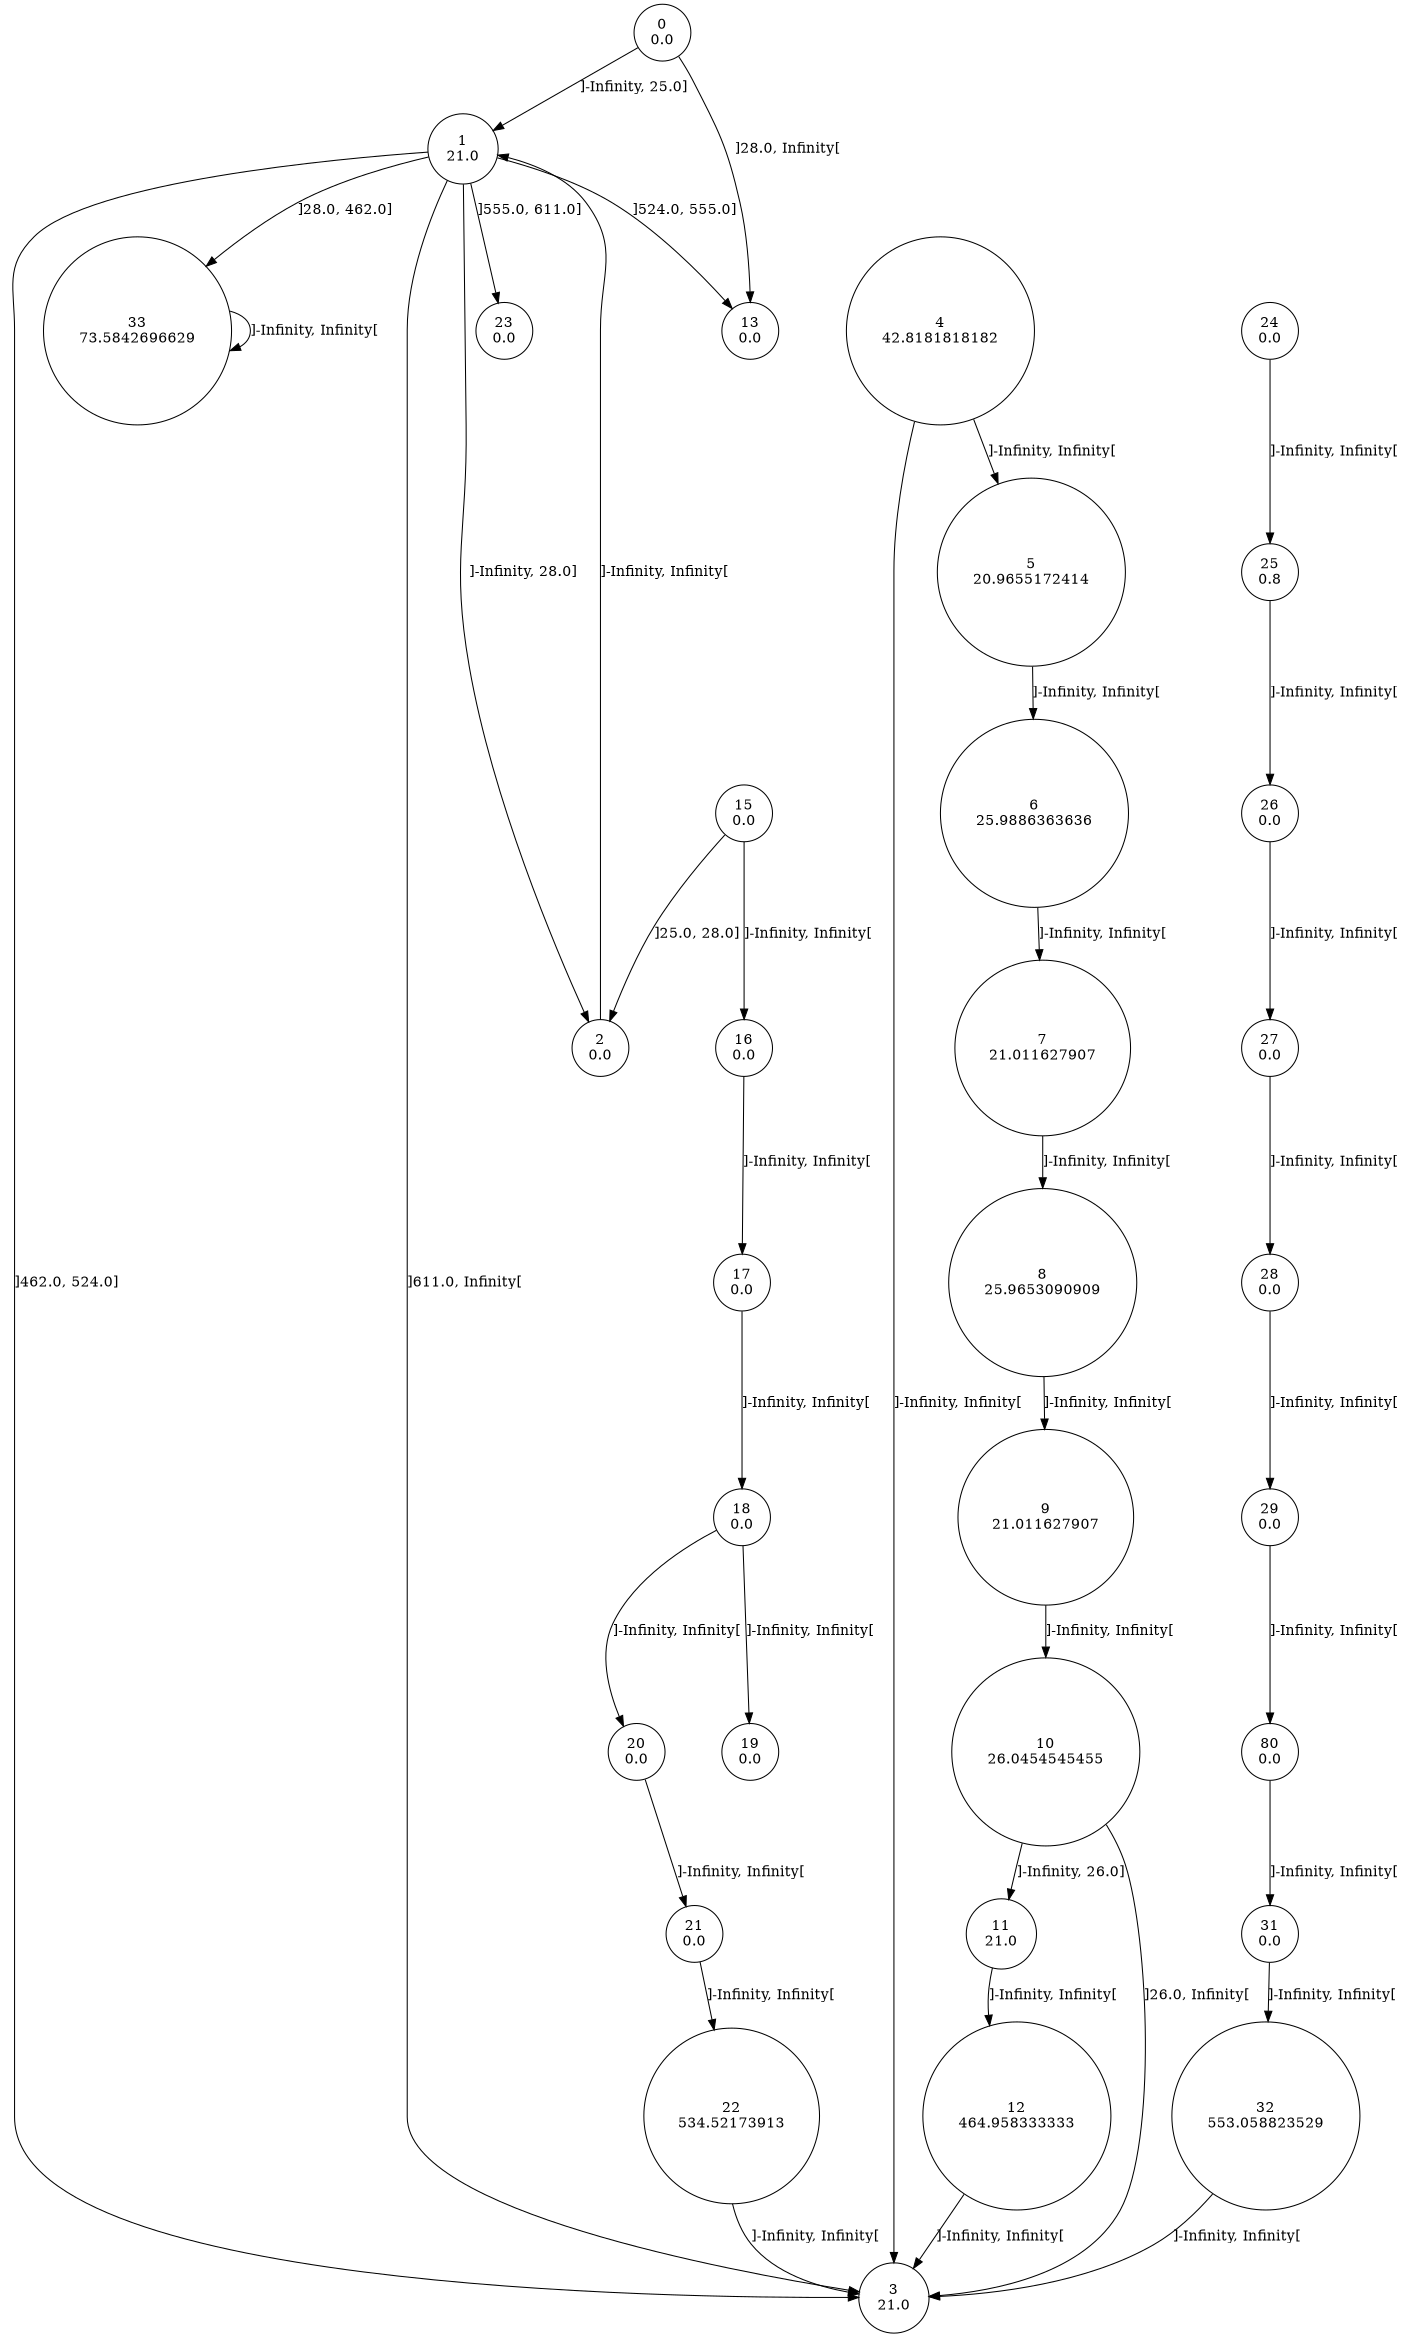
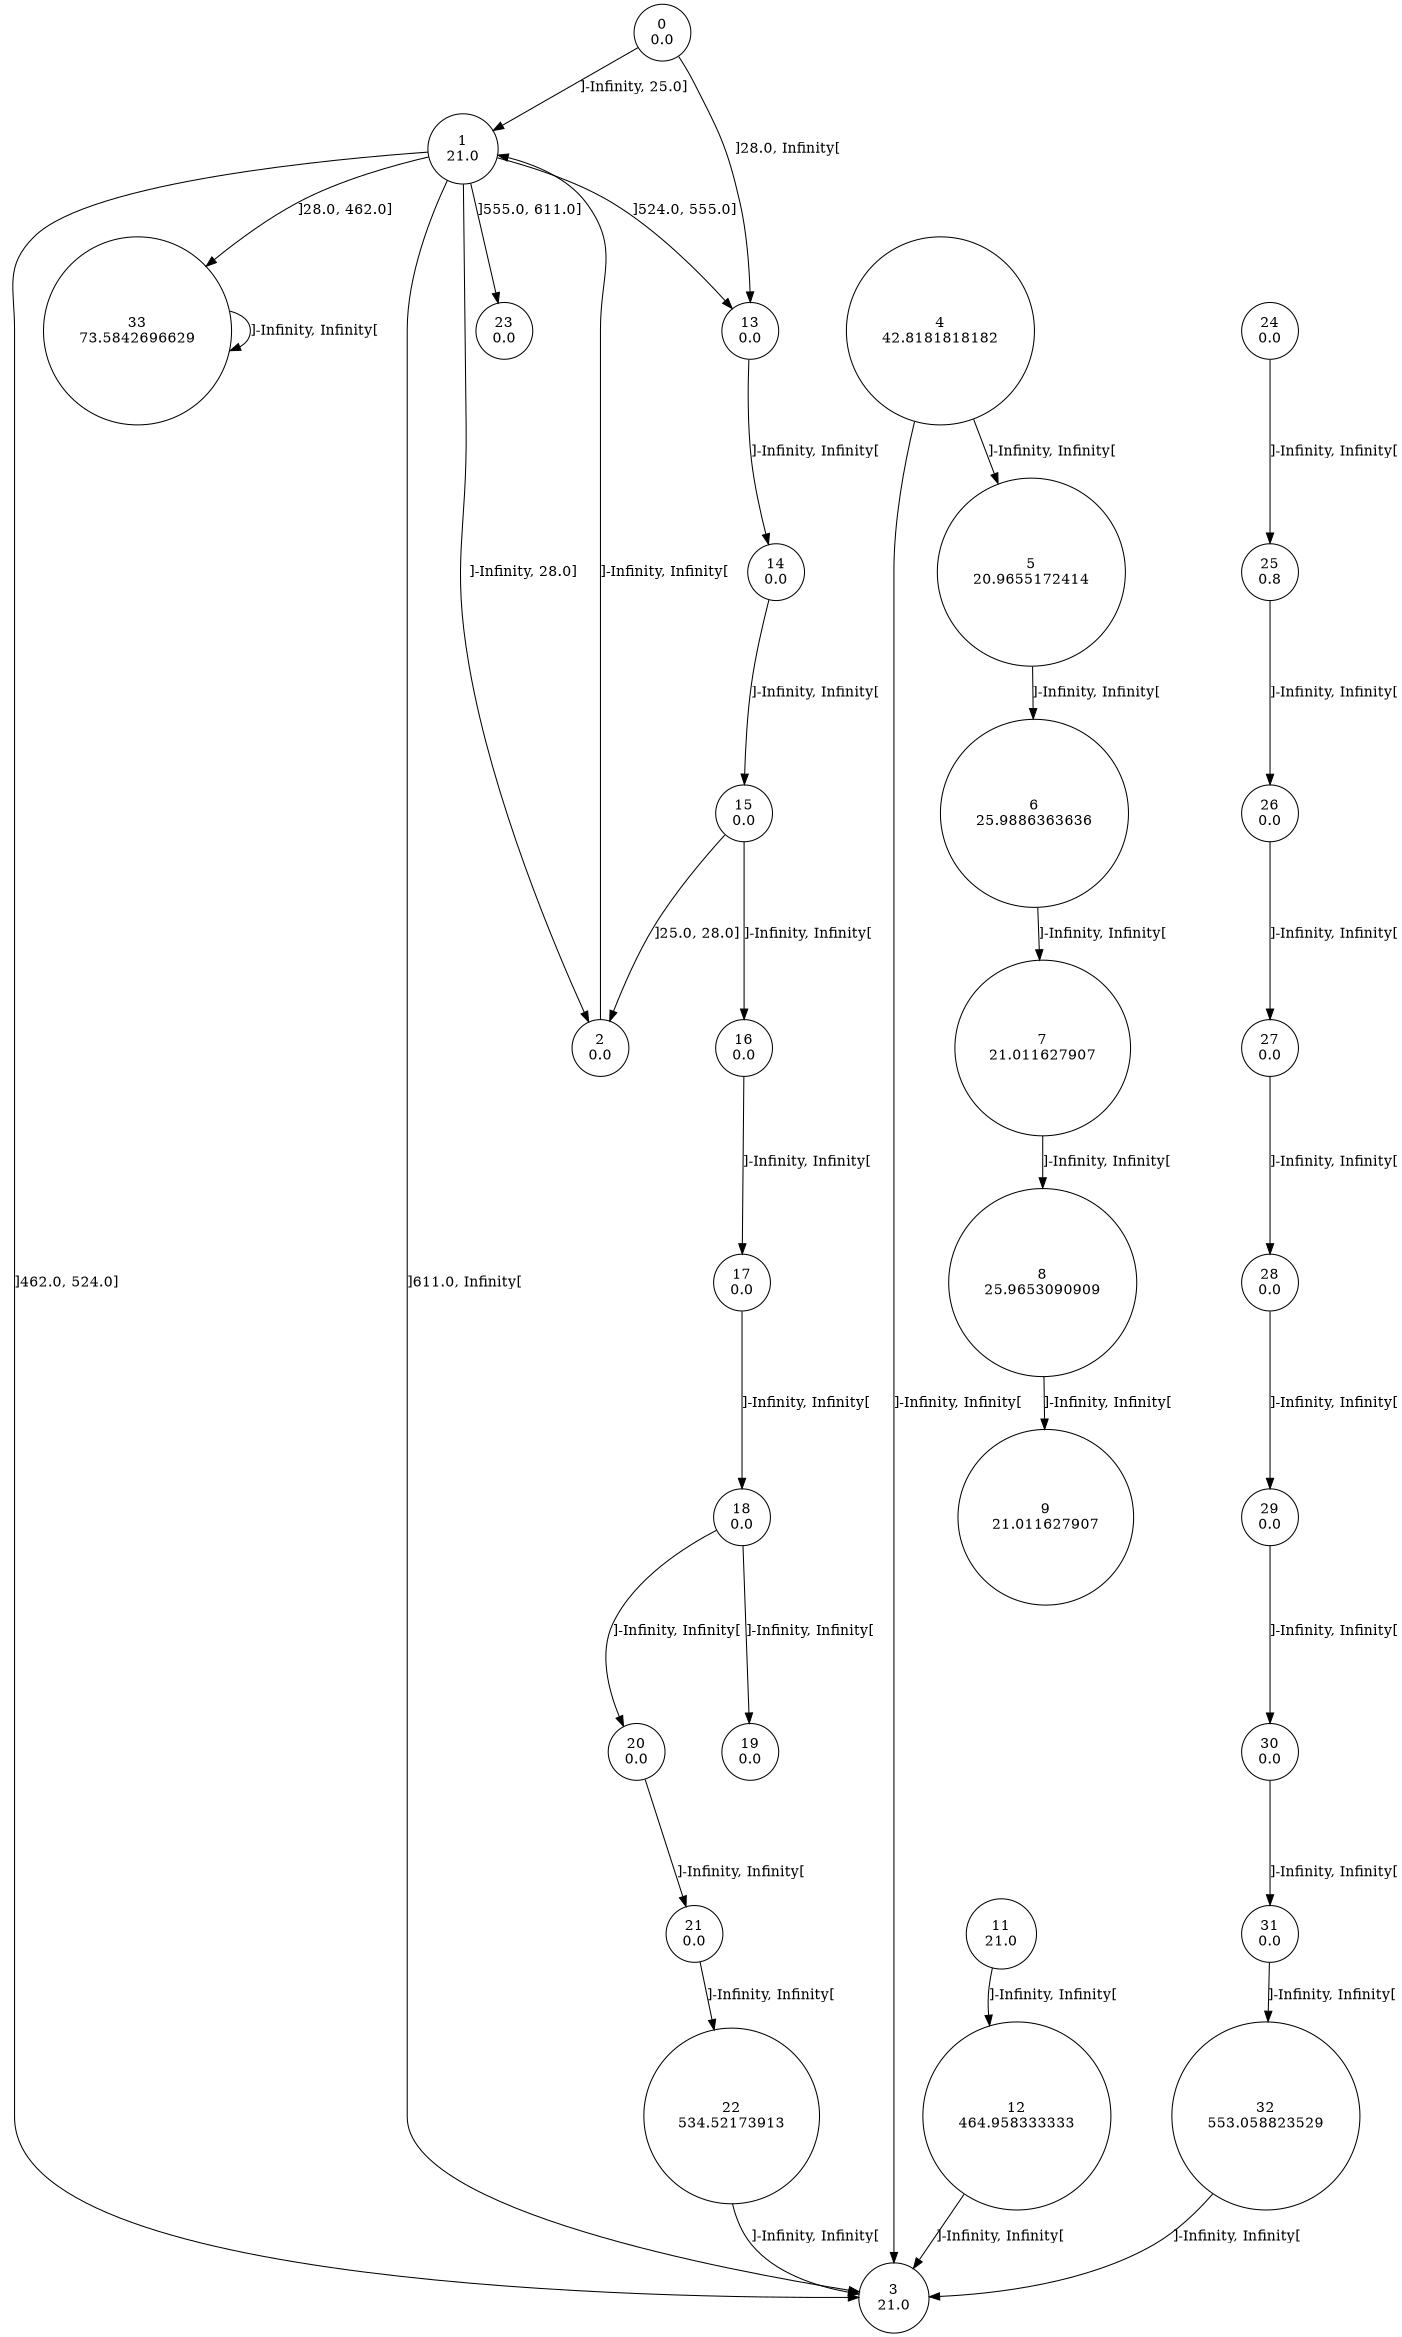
none -> (776, 572)
(1046, 1752) -> none
(1270, 1752) -> (1270, 1752)
